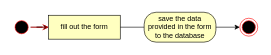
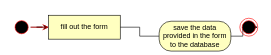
(180, 27) -> (195, 36)
